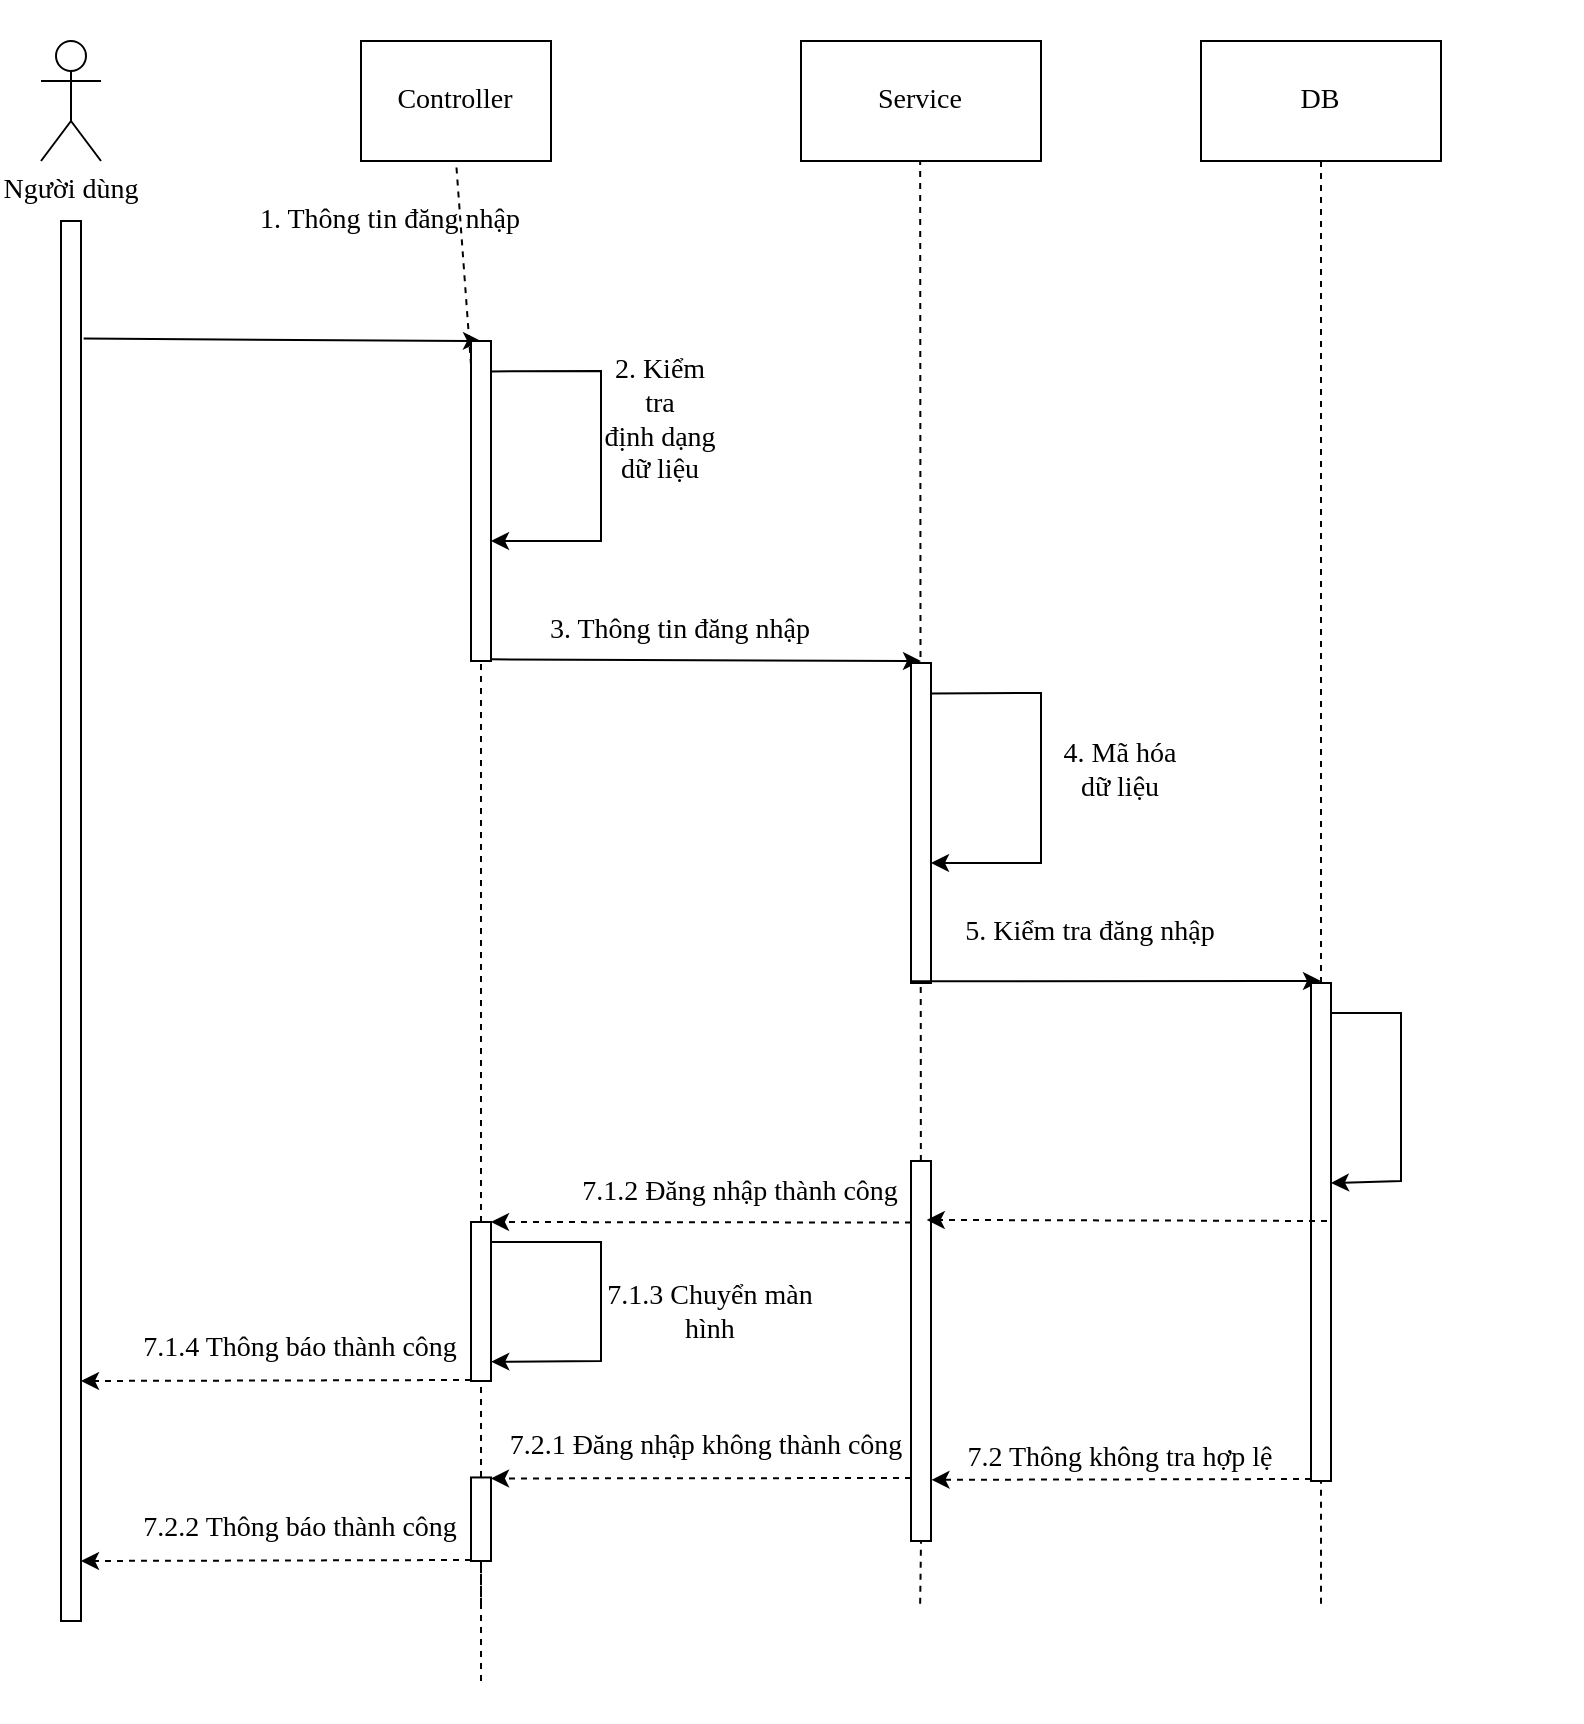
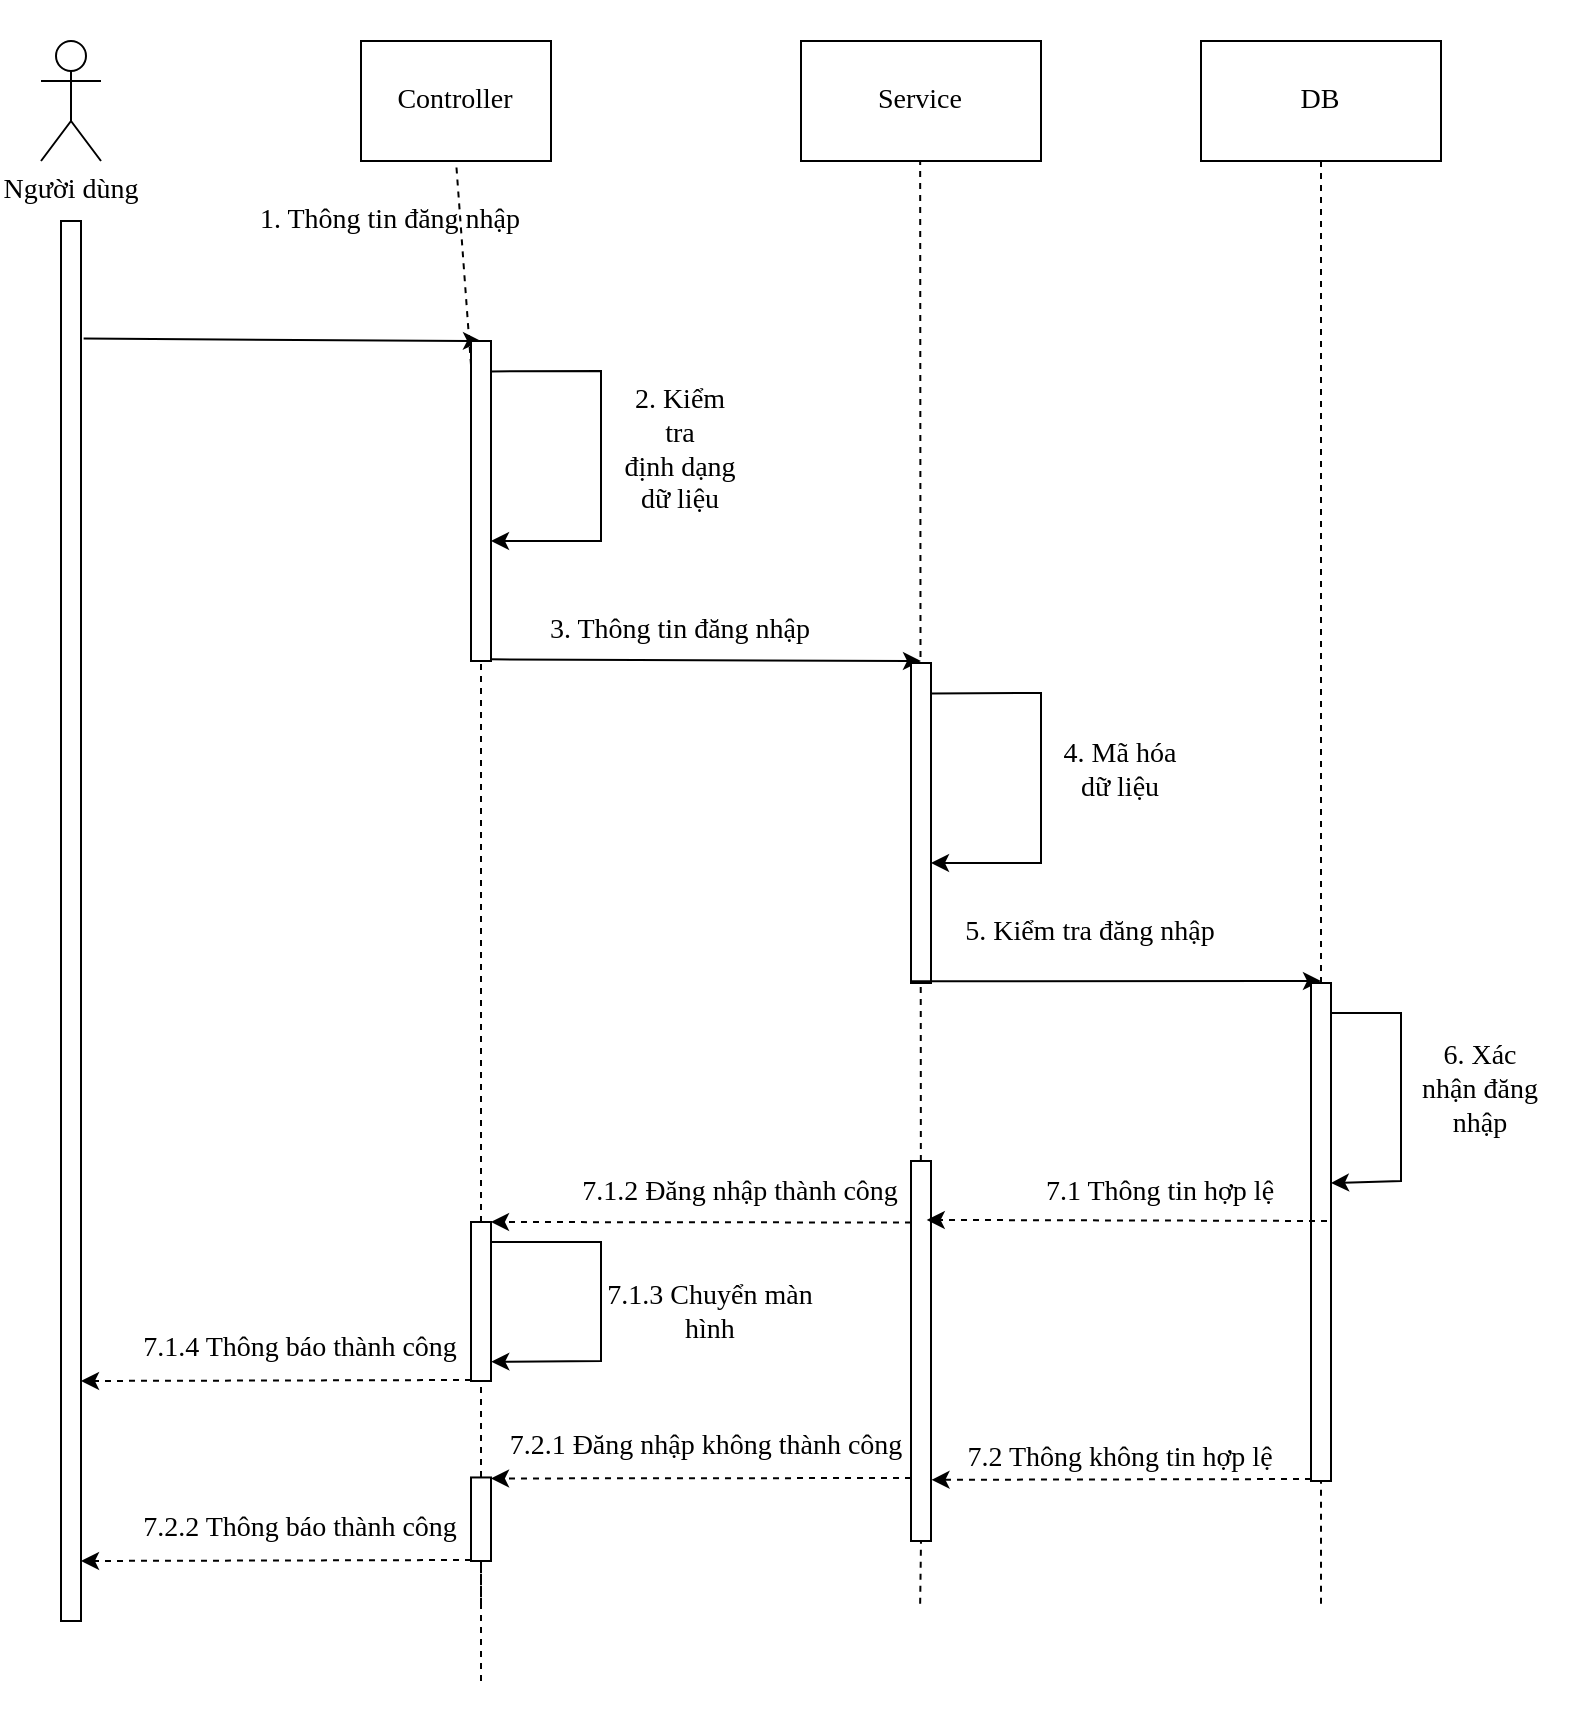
(661, 421) -> (681, 451)
none -> (1481, 1091)
none -> (1161, 1192)
(1121, 1459) -> (1121, 1459)
